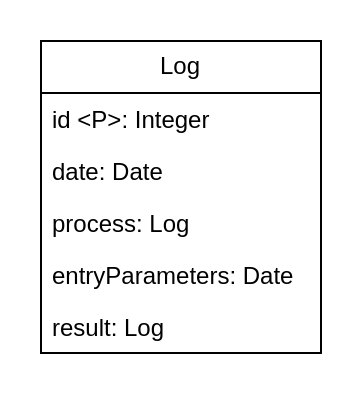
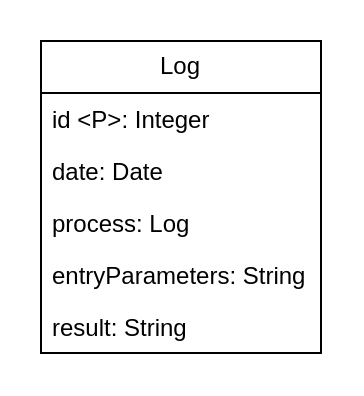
(183, 292) -> (183, 292)
(118, 329) -> (135, 329)
